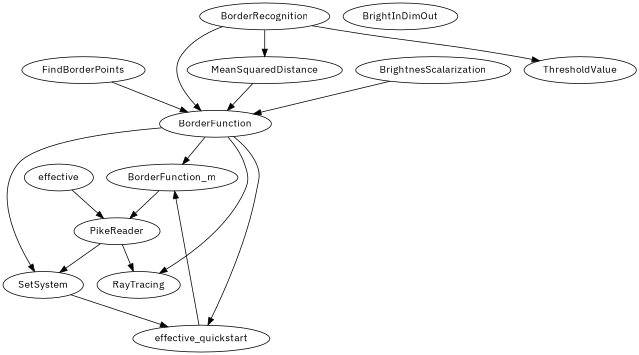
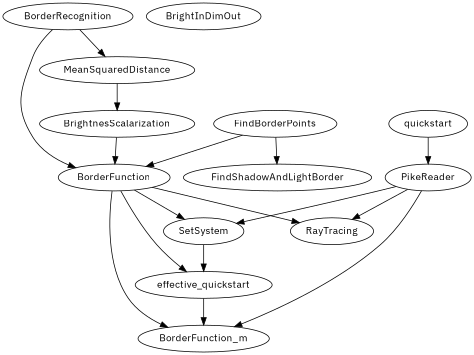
(580, 70) -> none
(243, 94) -> (117, 93)
(59, 178) -> (428, 124)
none -> (278, 178)
(147, 202) -> (343, 272)
